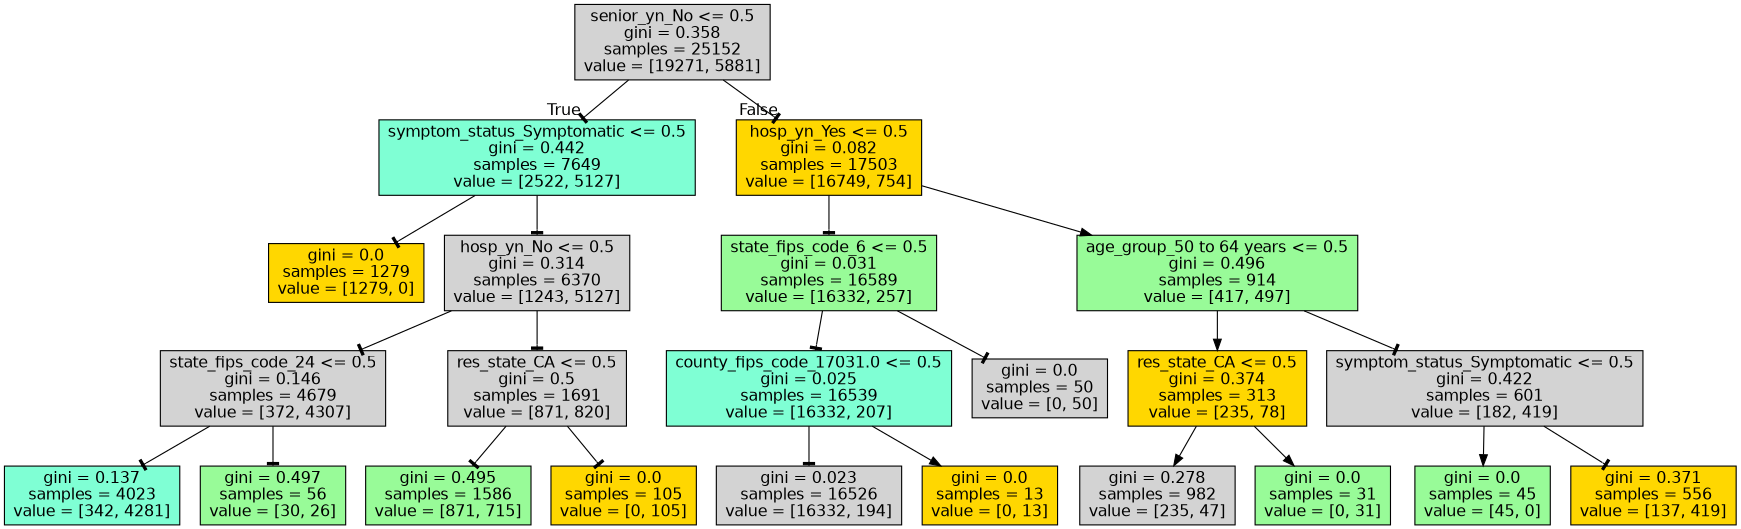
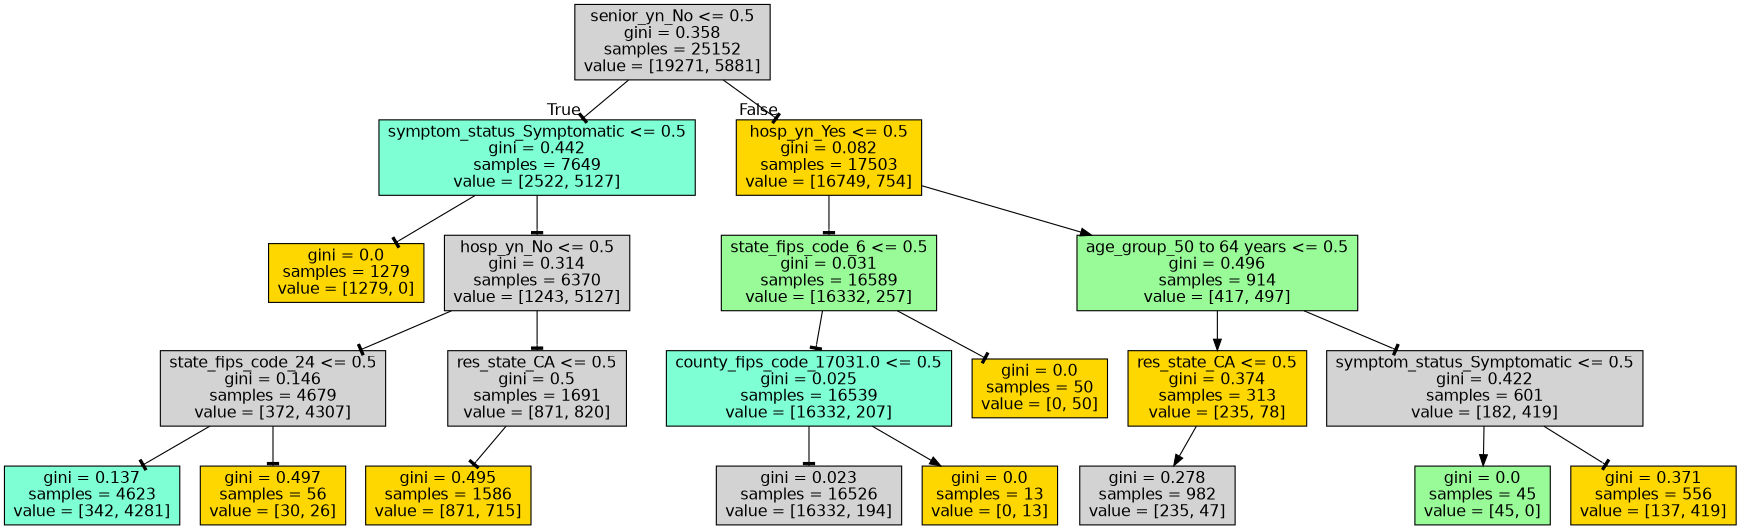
(1040, 388) -> (1040, 388)
(92, 495) -> (92, 495)
(273, 495) -> (273, 495)
(448, 495) -> (448, 495)
(624, 495) -> none
(1323, 495) -> none
